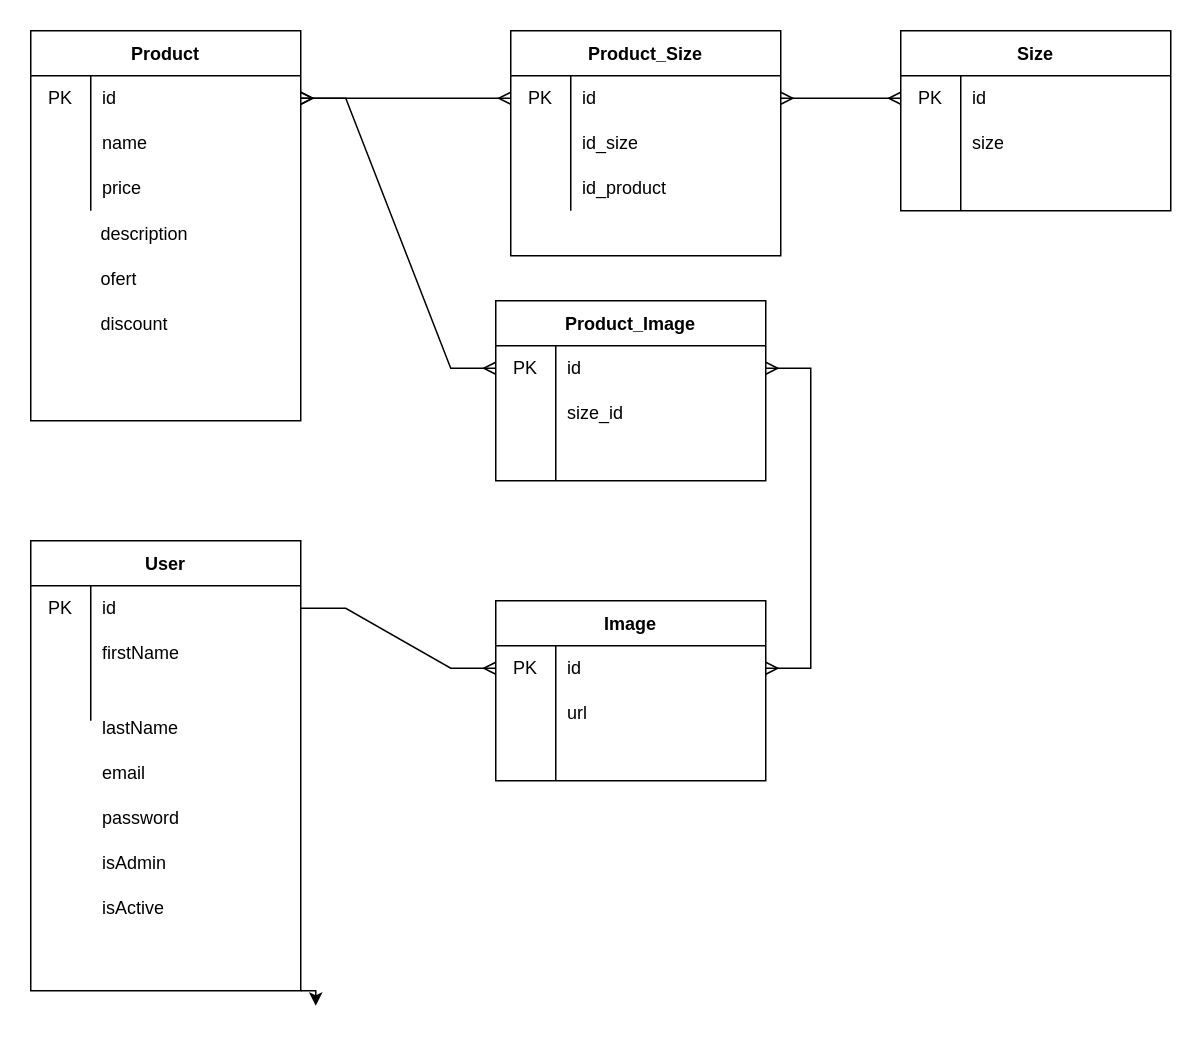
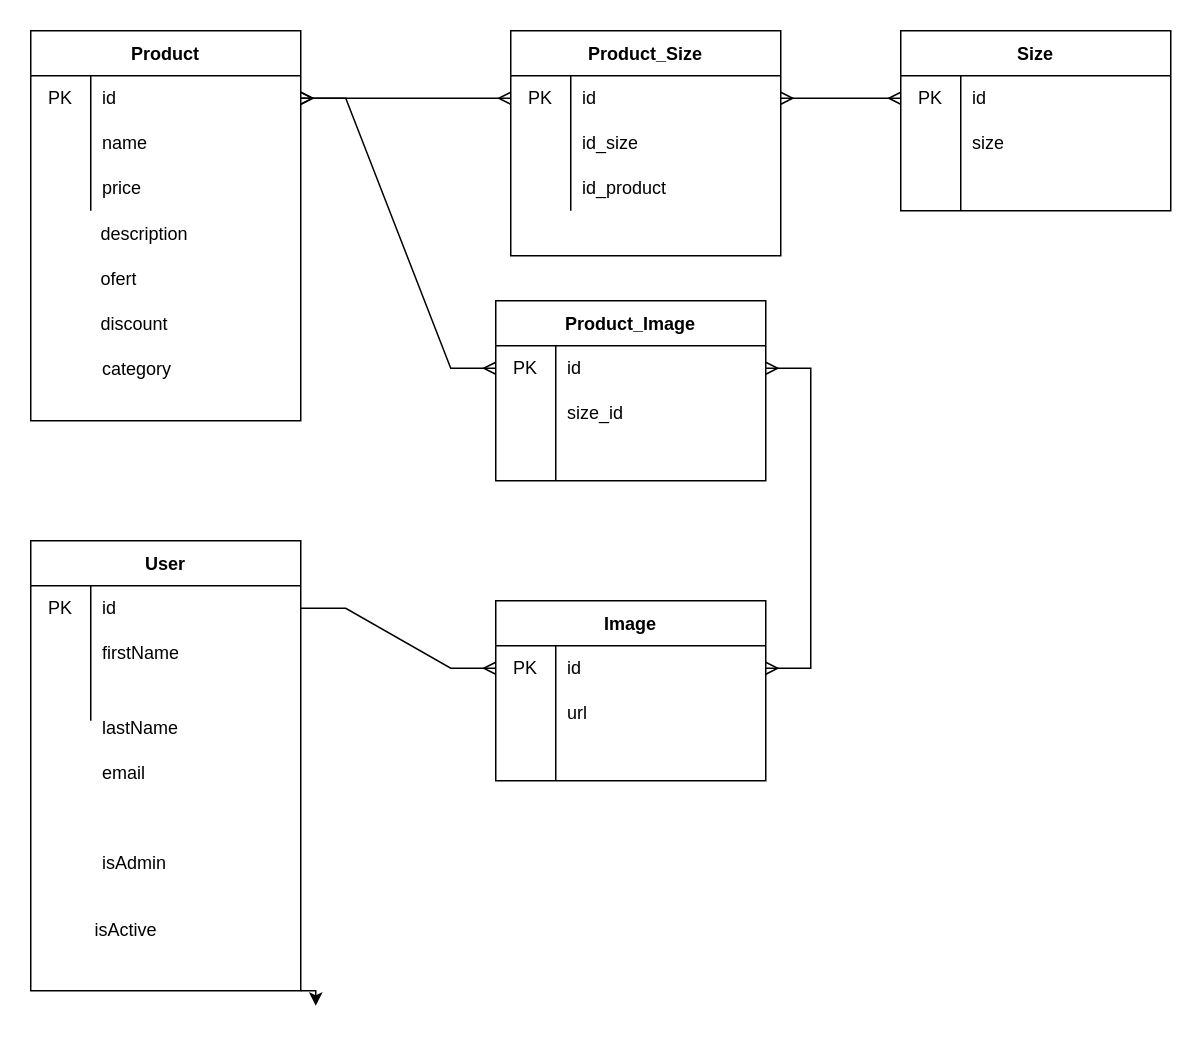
none -> (196, 370)
(196, 818) -> none
(196, 908) -> (188, 931)
